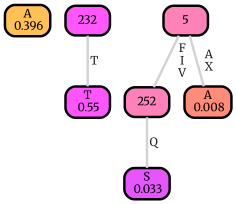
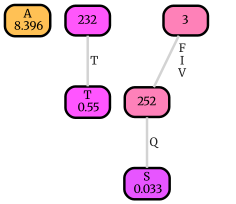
(28, 21) -> (28, 21)
(186, 21) -> (186, 21)
(208, 102) -> none
